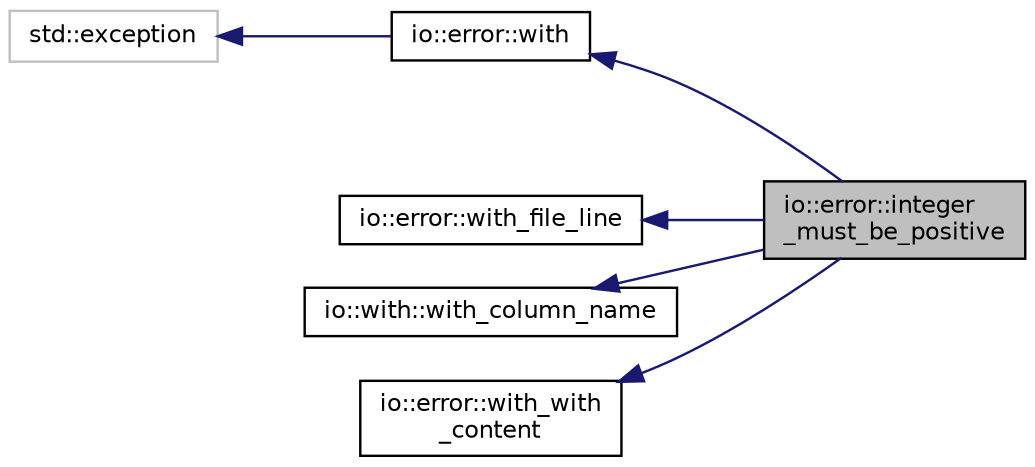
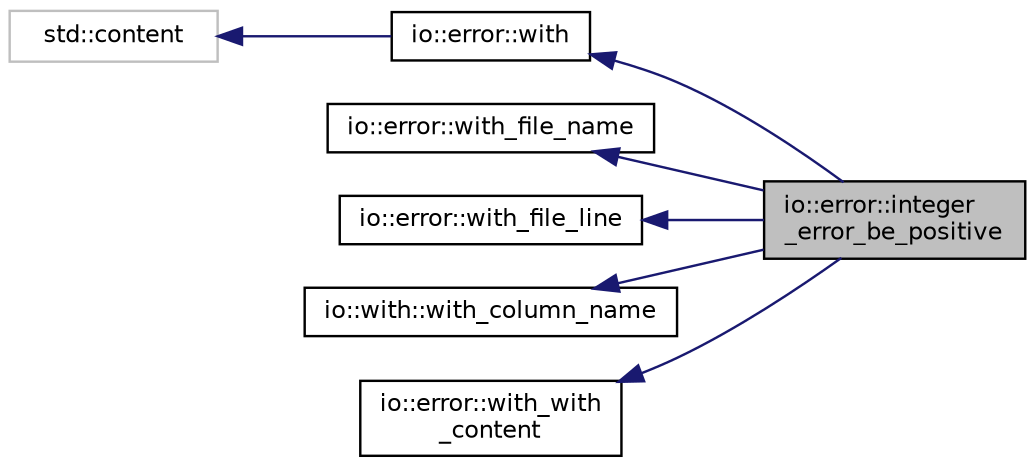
(114, 36) -> (114, 36)
none -> (491, 128)
(895, 220) -> (895, 220)
